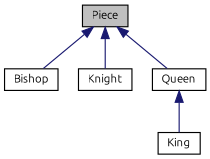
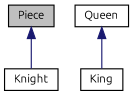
(147, 51) -> none
(31, 80) -> none
